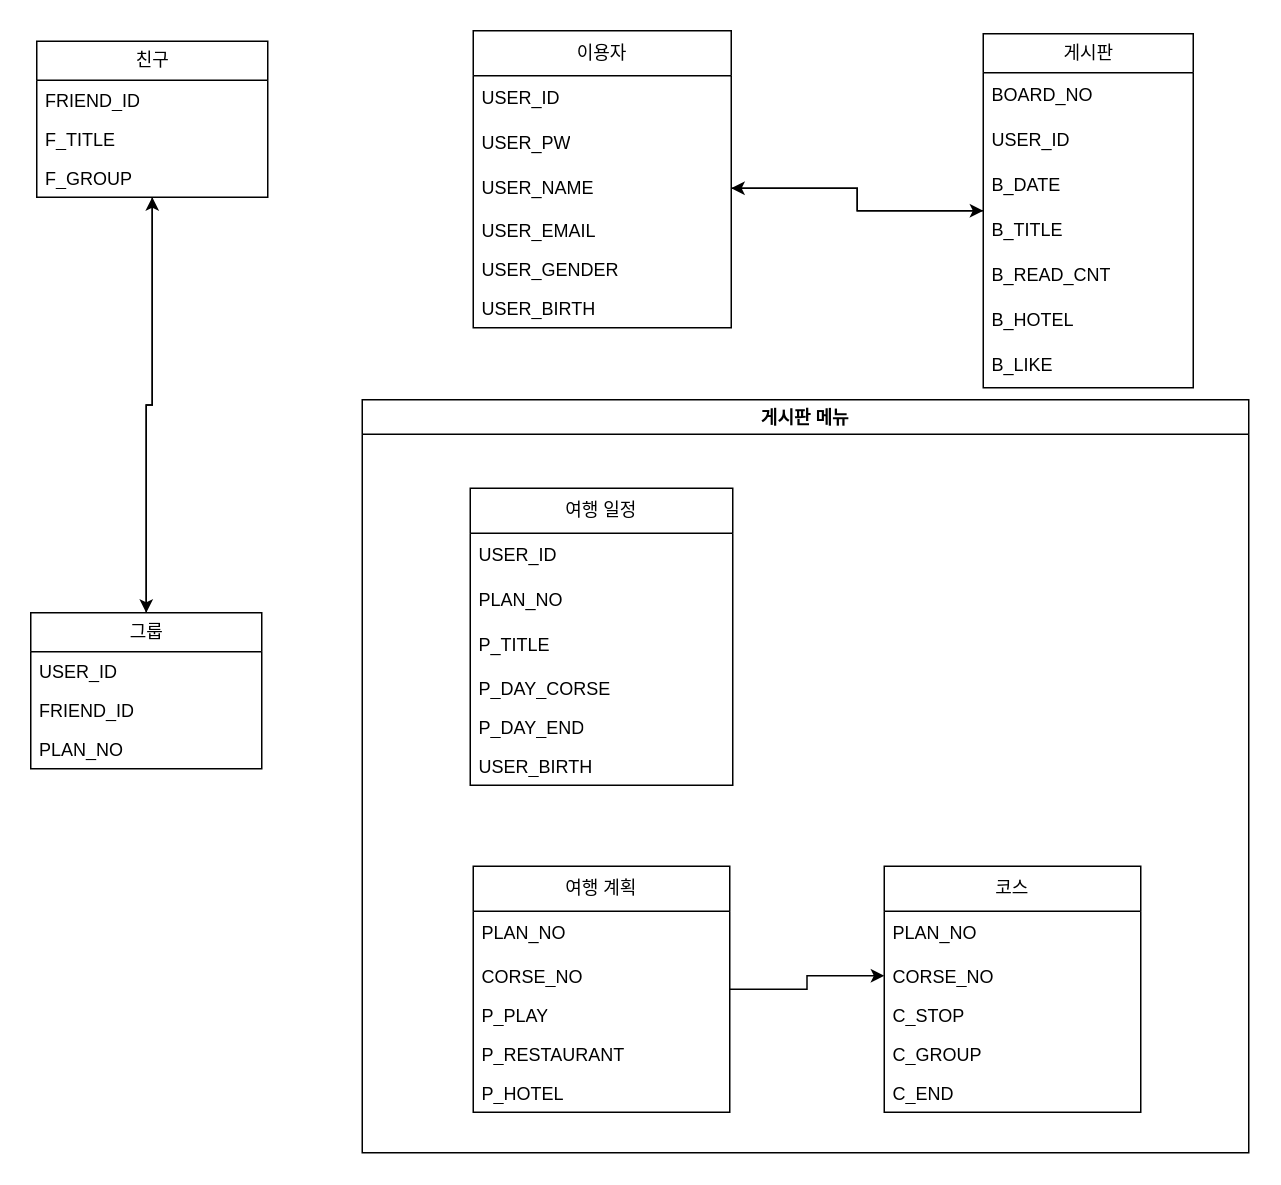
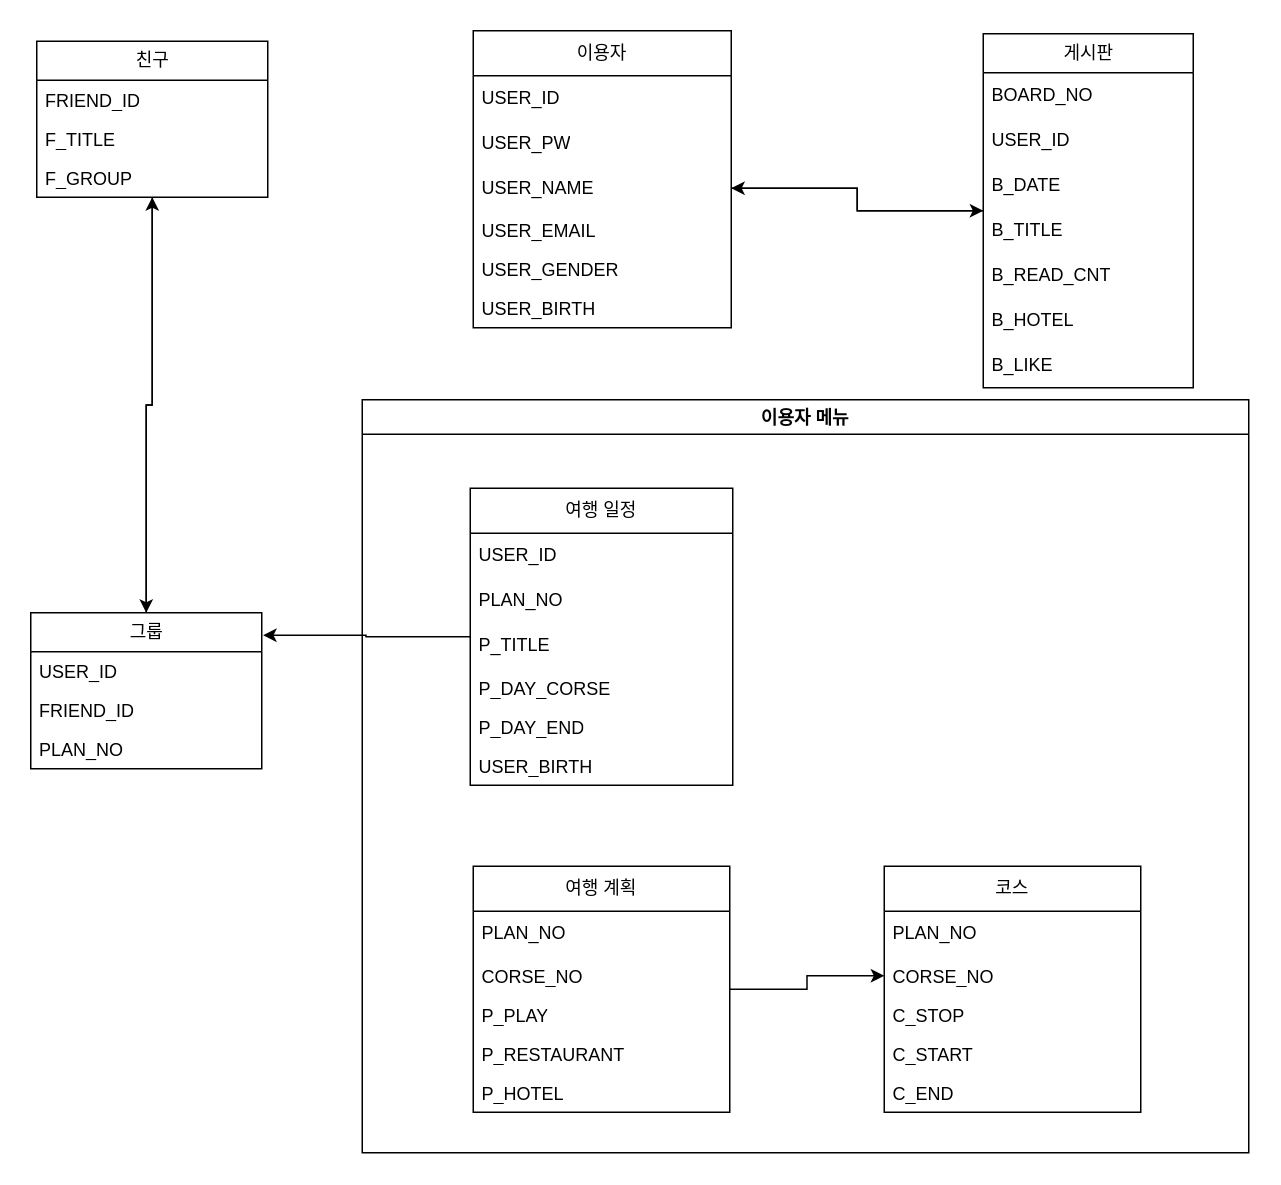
(805, 418) -> (805, 418)
none -> (370, 637)
(929, 1056) -> (929, 1056)
